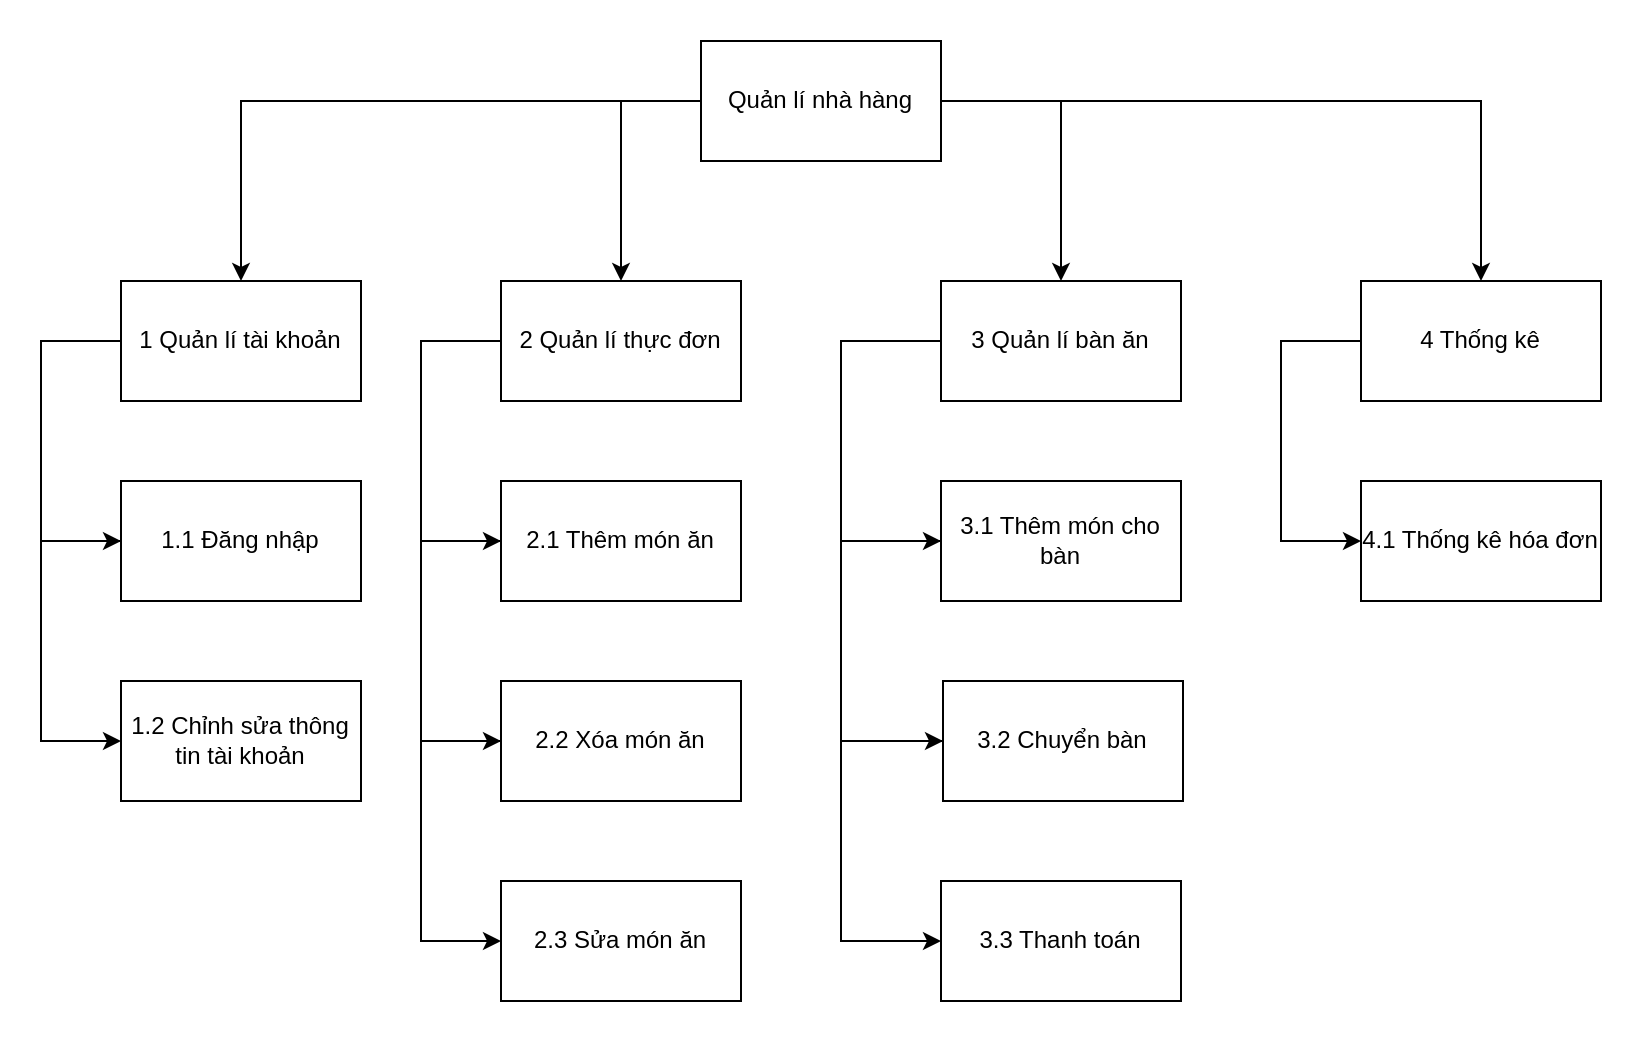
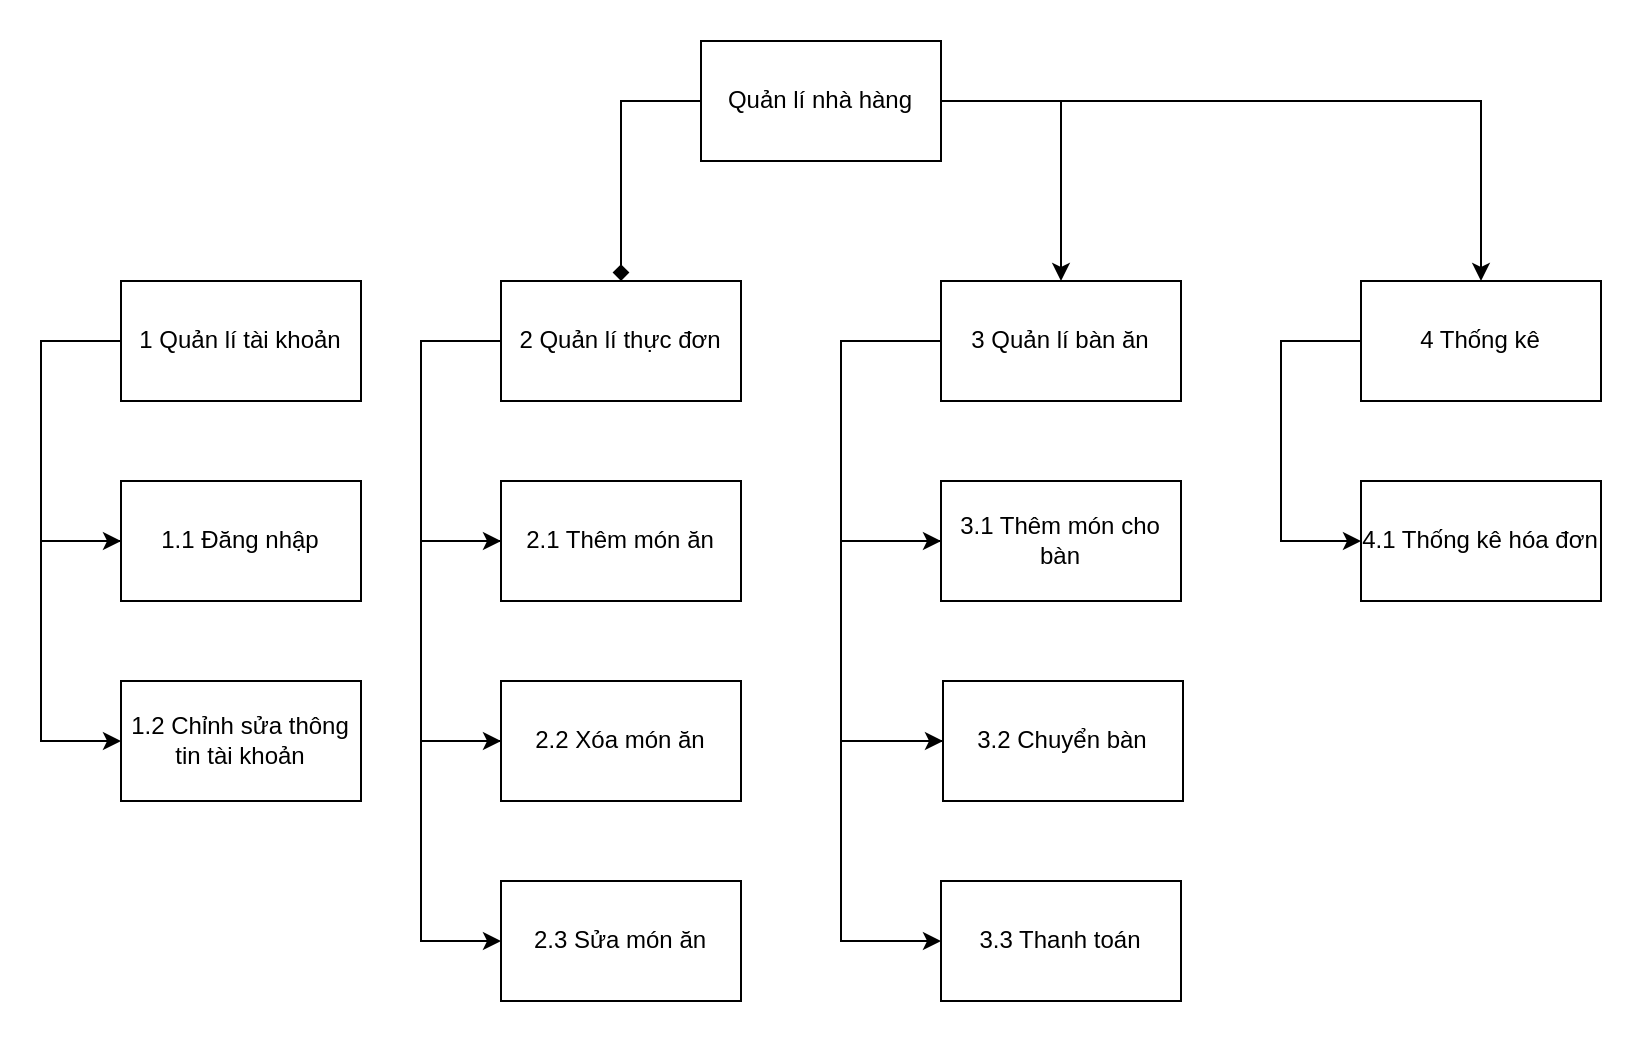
(346, 101) -> none
(621, 266) -> (621, 265)
